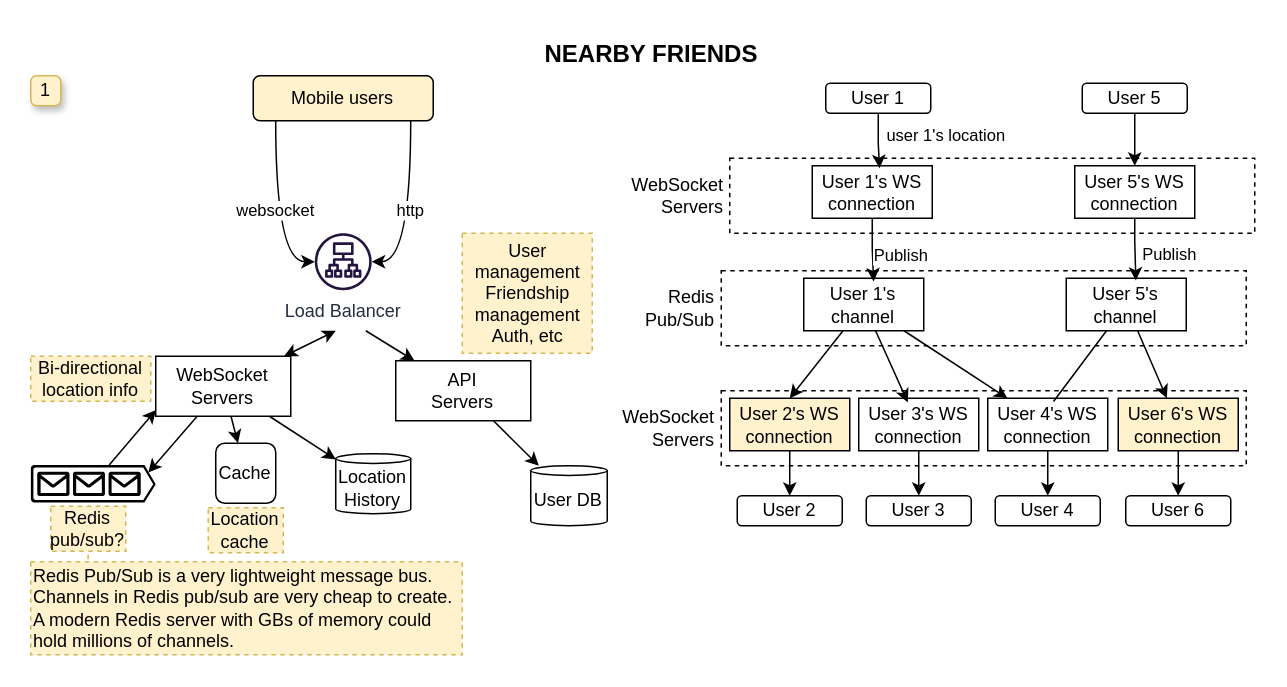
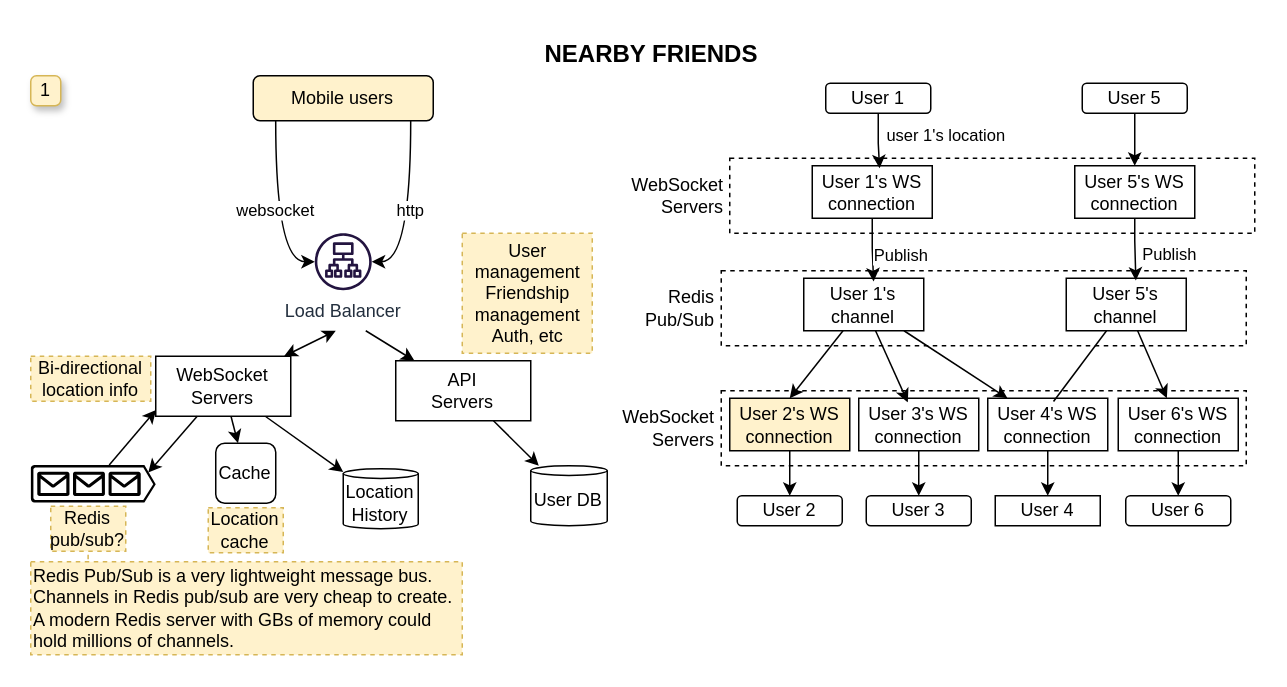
(1178, 425) -> (1178, 425)
(373, 484) -> (381, 499)
(1048, 511) -> (1048, 511)
